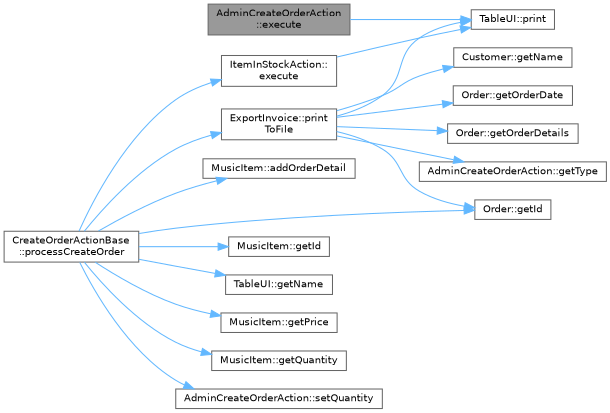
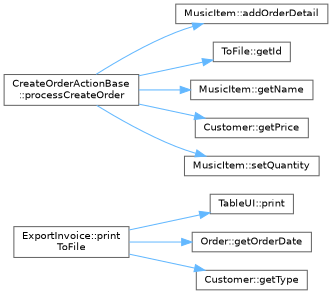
(279, 20) -> none
(513, 58) -> none
(279, 71) -> none
(513, 134) -> none
(513, 172) -> (252, 280)
(141, 173) -> none
(513, 210) -> none
(279, 247) -> (252, 52)
(279, 285) -> (252, 90)
(279, 323) -> (252, 128)
(279, 361) -> none
(279, 399) -> (252, 166)
